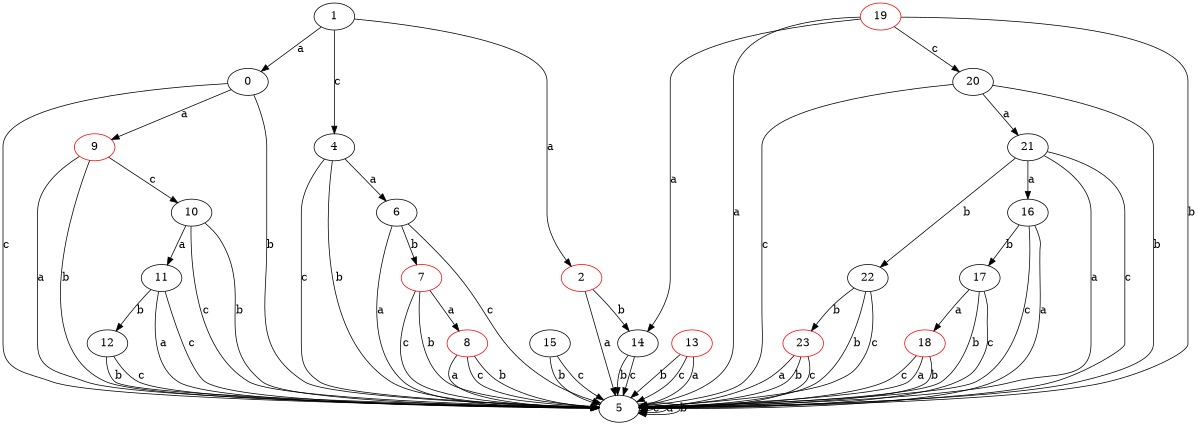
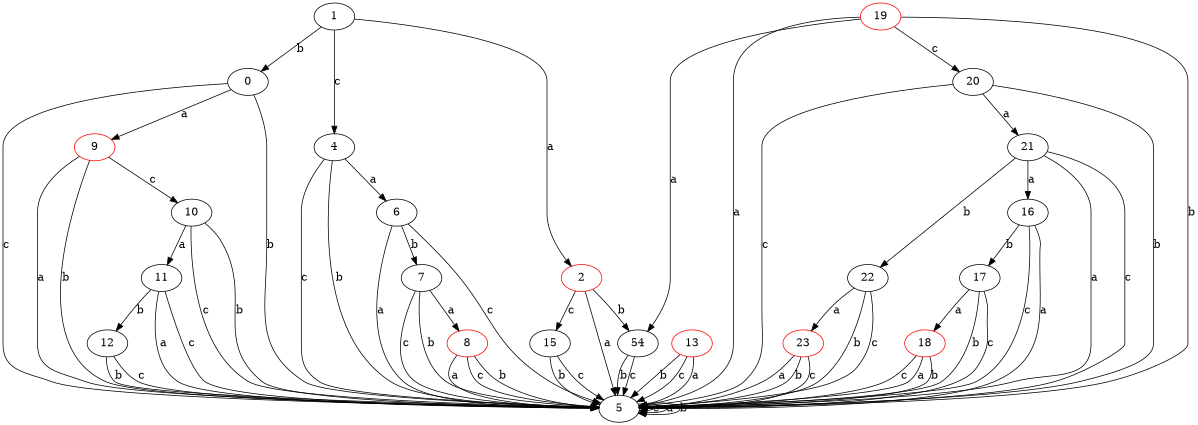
(301, 49) -> (301, 49)
(422, 278) -> (422, 278)
none -> (567, 307)
(837, 311) -> (837, 311)
(638, 343) -> (638, 343)
